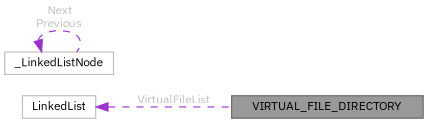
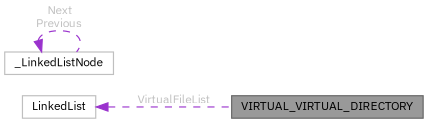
(327, 107) -> (327, 107)
